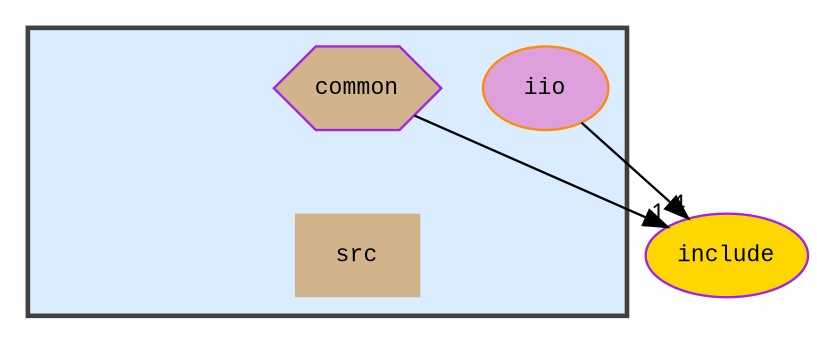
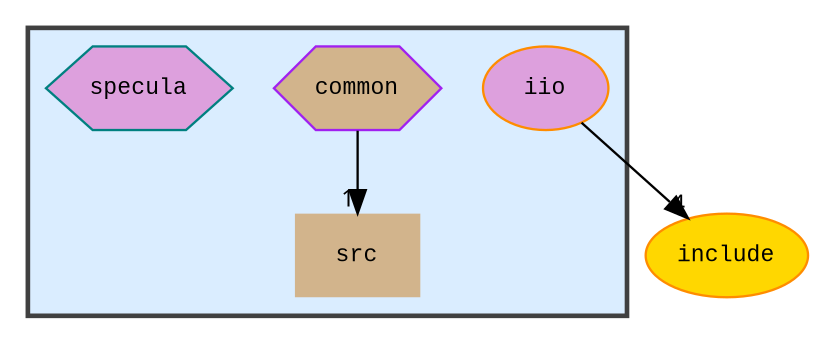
none -> (139, 88)
(530, 167) -> (358, 160)
(727, 255) -> (727, 255)
